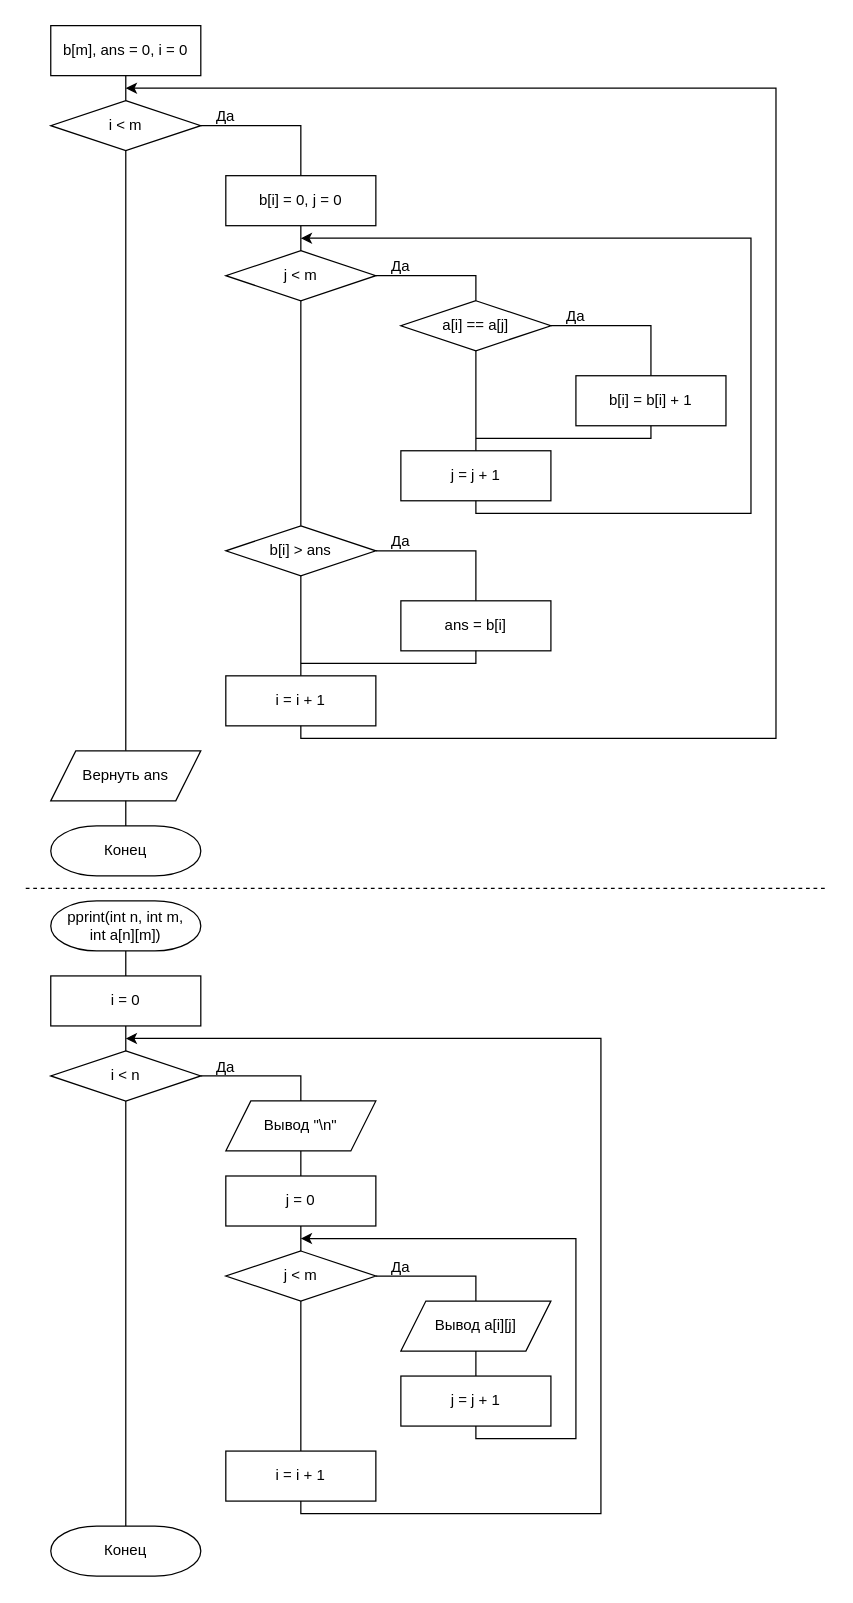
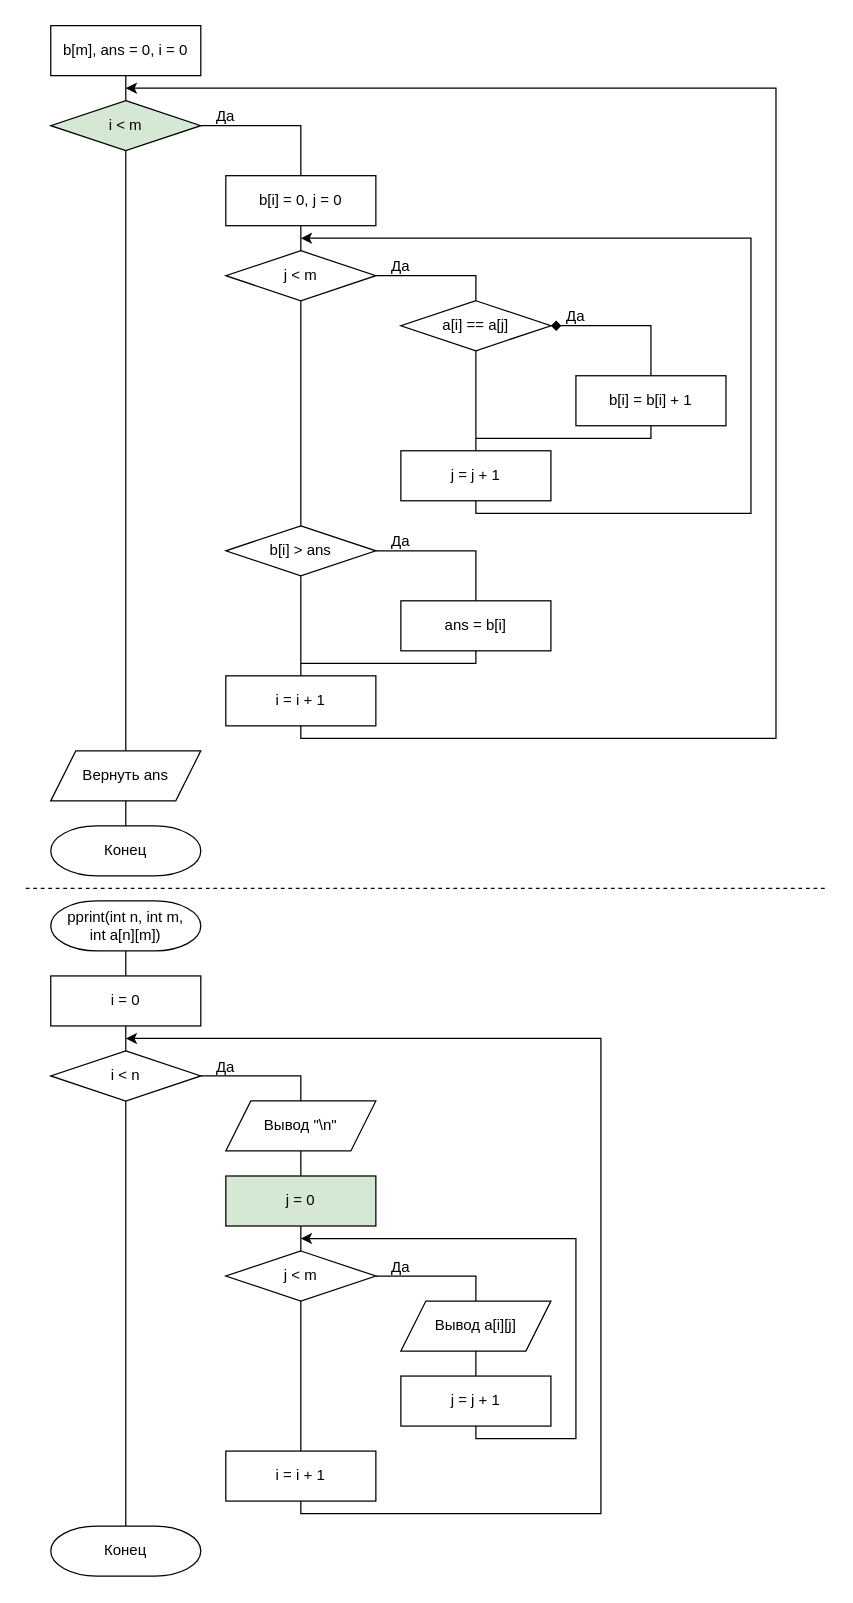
(126, 126) -> (126, 126)
(556, 326) -> (561, 326)
(301, 1201) -> (301, 1201)
